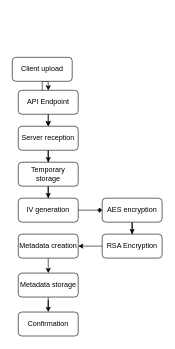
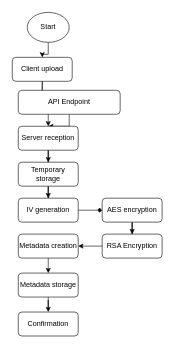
none -> (48, 27)
none -> (46, 54)
(48, 102) -> (69, 102)
